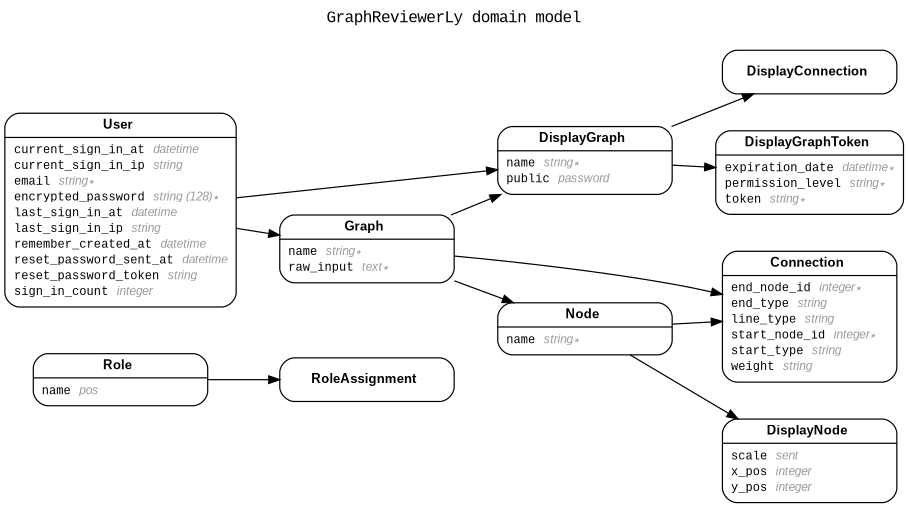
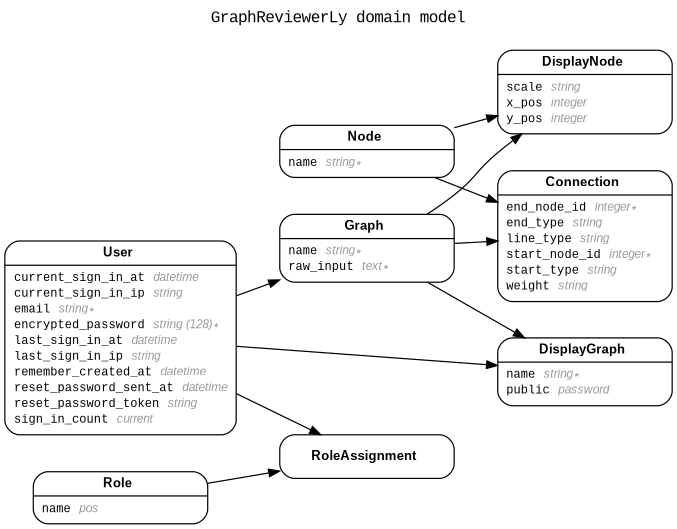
(810, 72) -> none
(810, 173) -> none
(479, 290) -> (472, 179)
(135, 291) -> (136, 419)
none -> (274, 412)
(787, 456) -> (566, 87)
